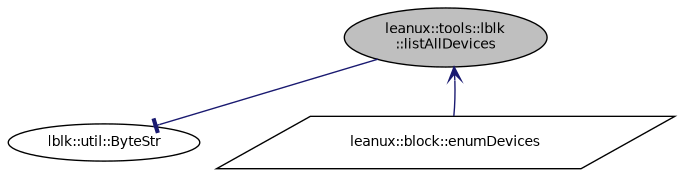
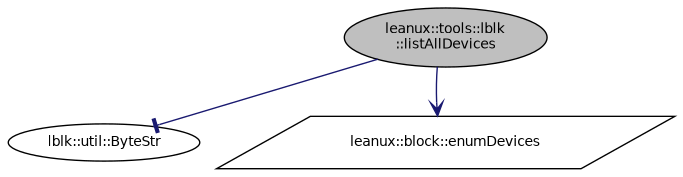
(455, 98) -> (436, 85)
